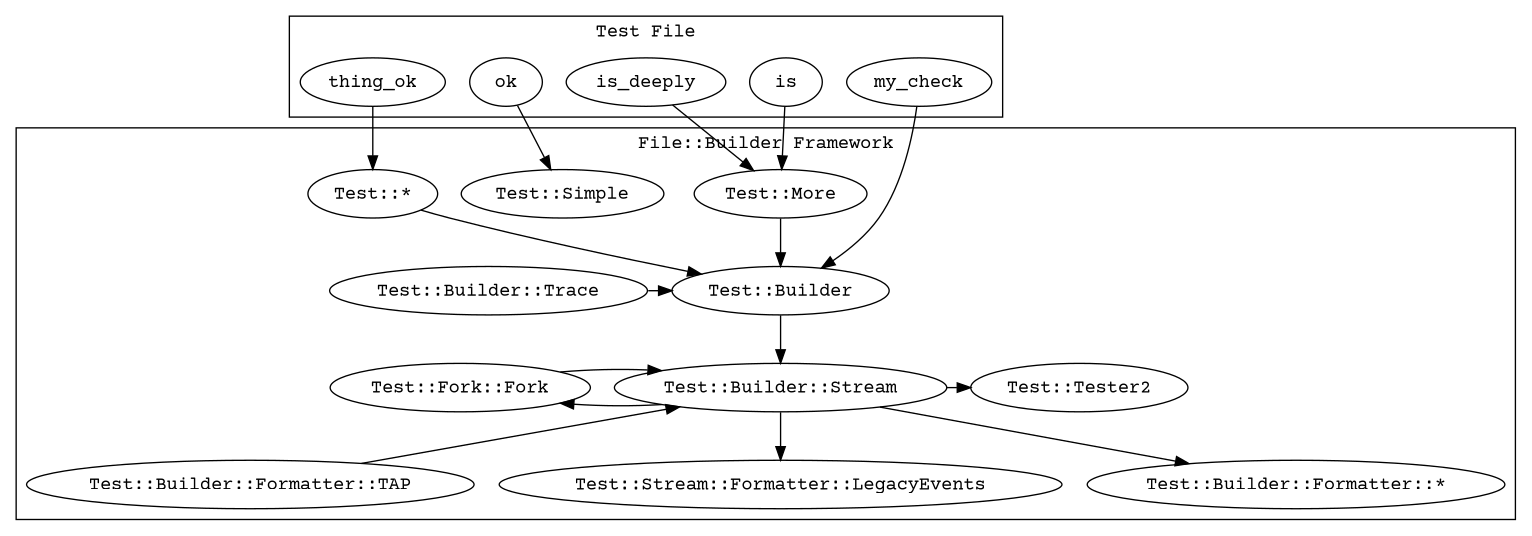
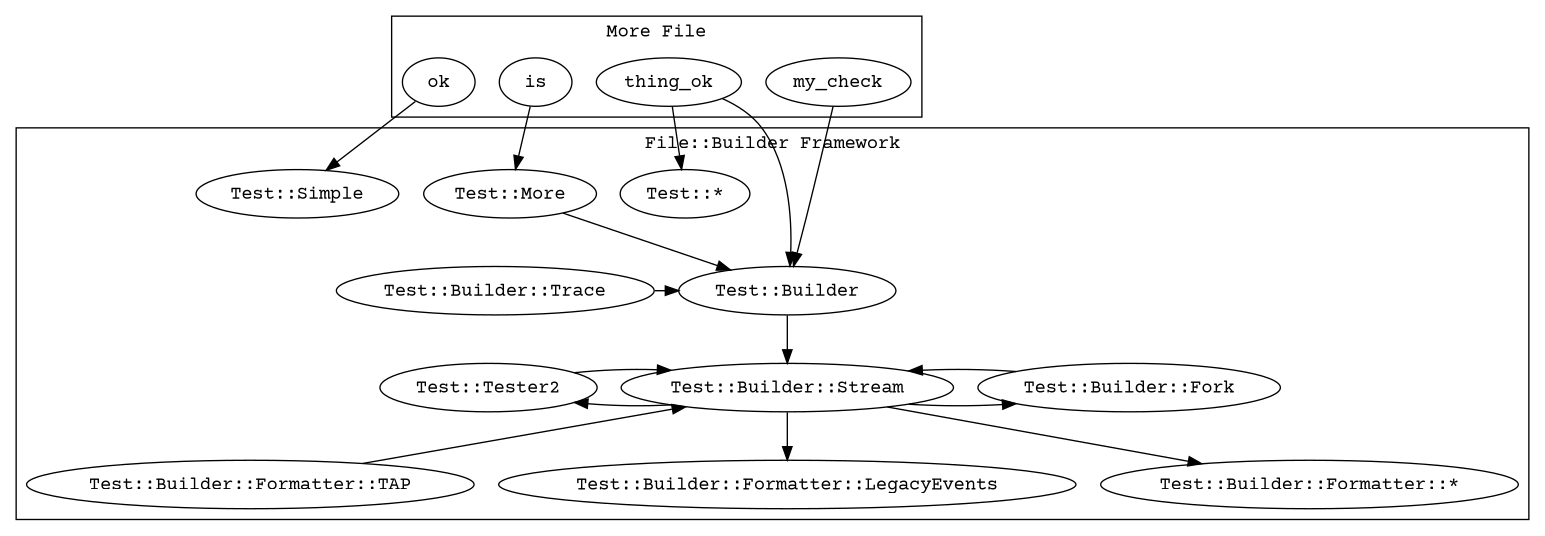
(646, 32) -> (657, 32)
(646, 82) -> none
(554, 243) -> (780, 164)
none -> (616, 370)
(460, 388) -> (1129, 388)
(781, 485) -> (787, 485)
